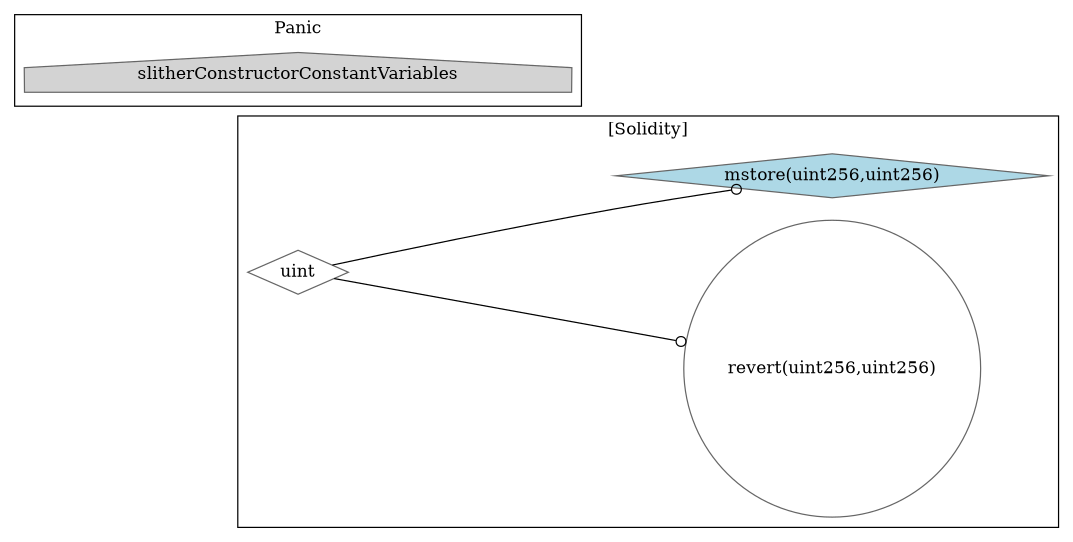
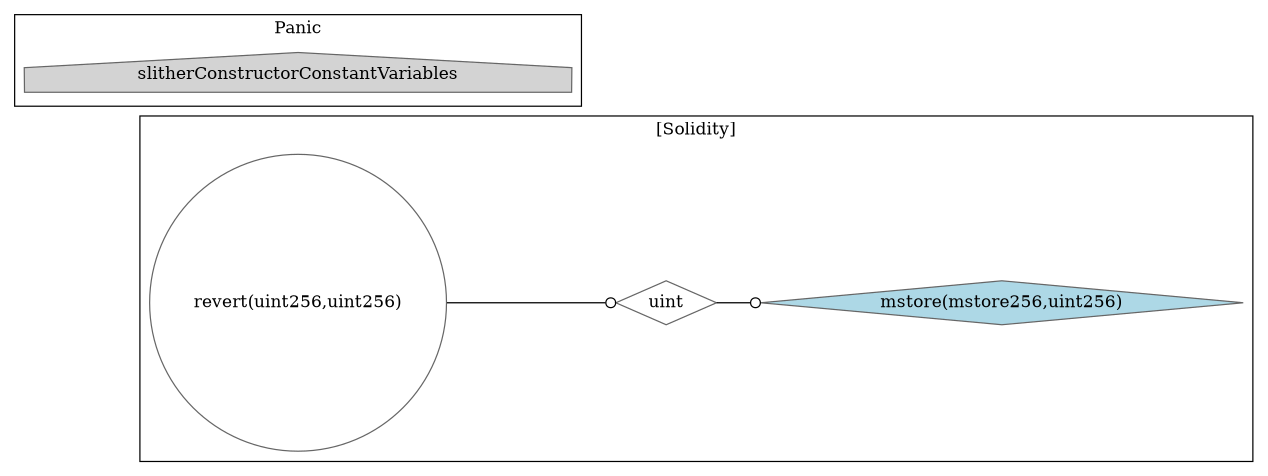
(832, 176) -> (1002, 303)
(505, 310) -> (526, 303)
